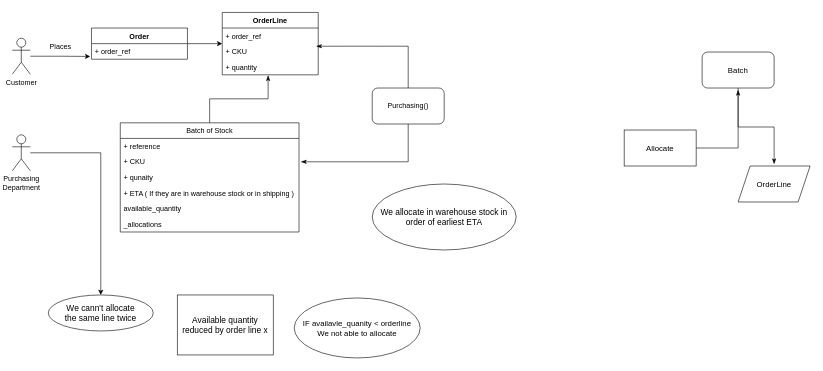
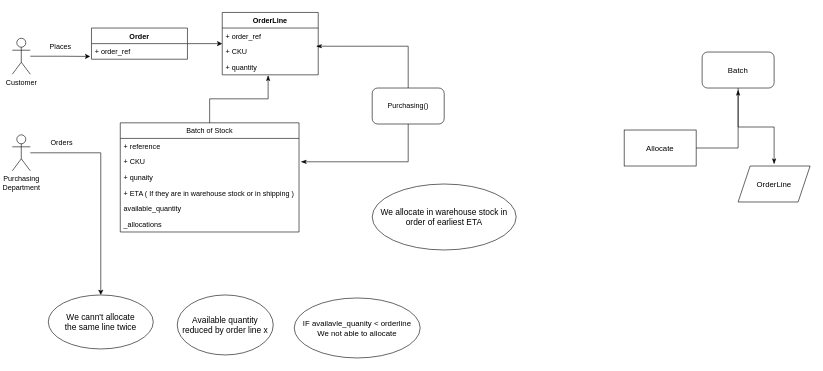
none -> (62, 143)
(101, 313) -> (101, 322)
(225, 325) -> (225, 325)
